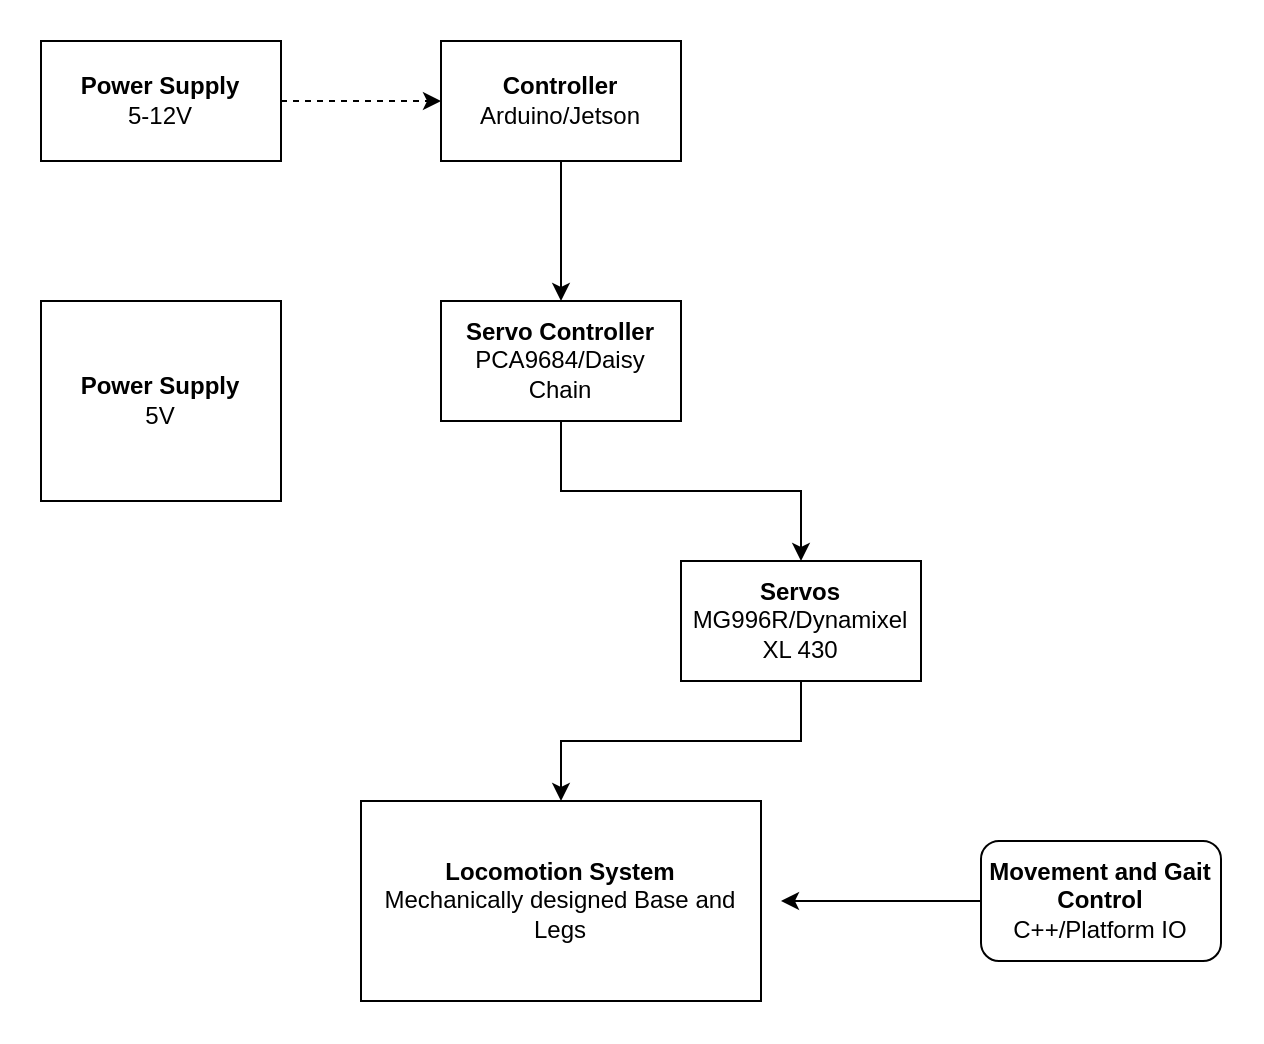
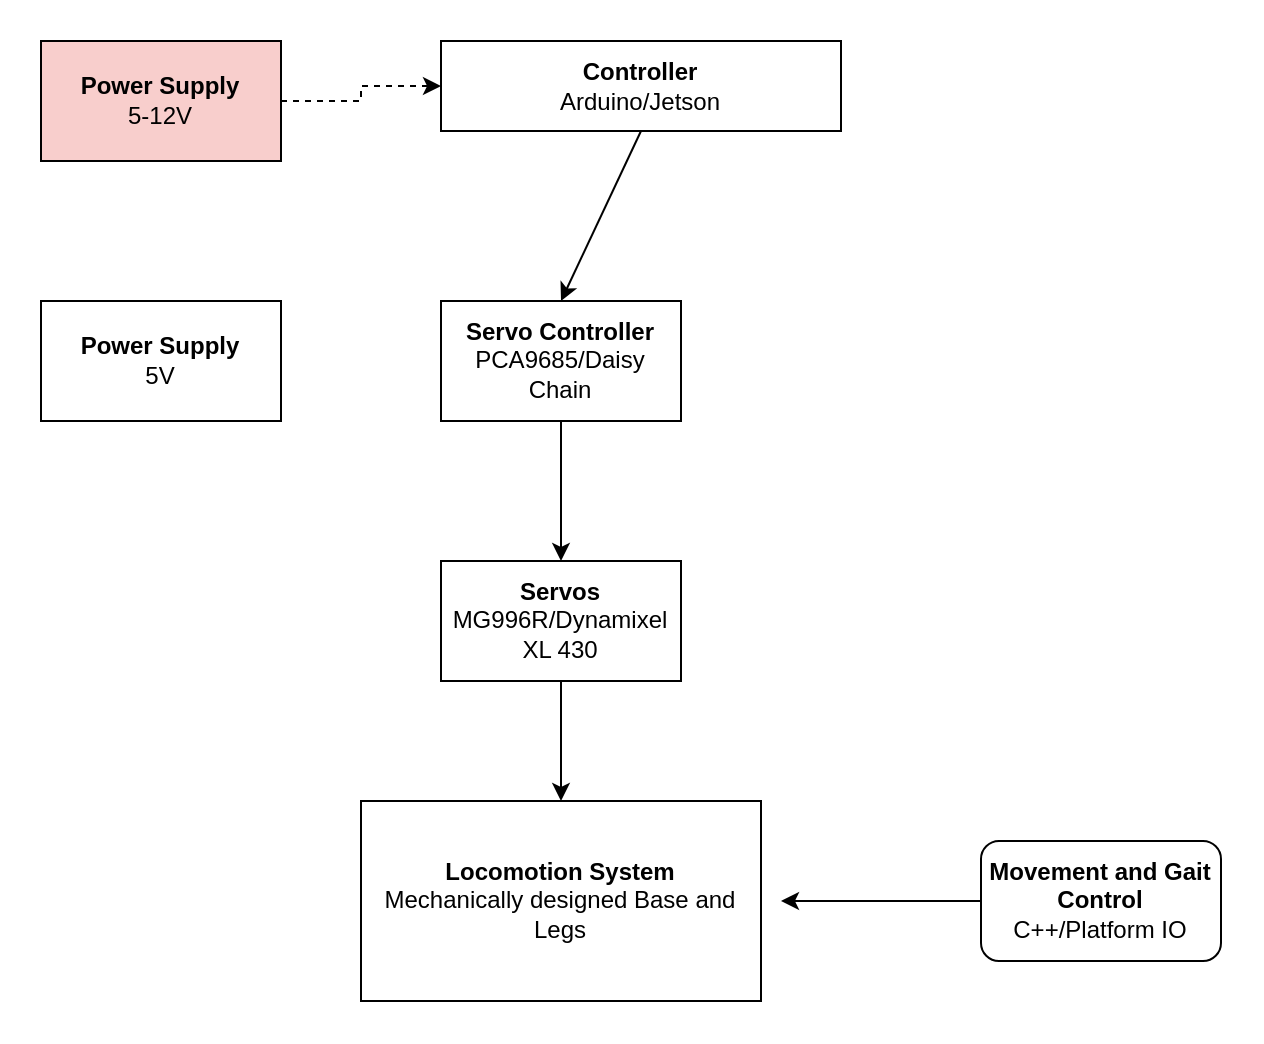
(161, 101) -> (161, 101)
(561, 101) -> (641, 86)
(561, 361) -> (561, 361)
(161, 401) -> (161, 361)
(801, 621) -> (561, 621)
